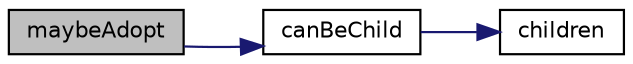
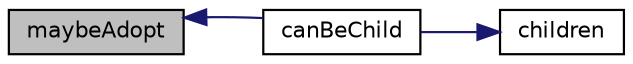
(212, 47) -> (235, 17)
